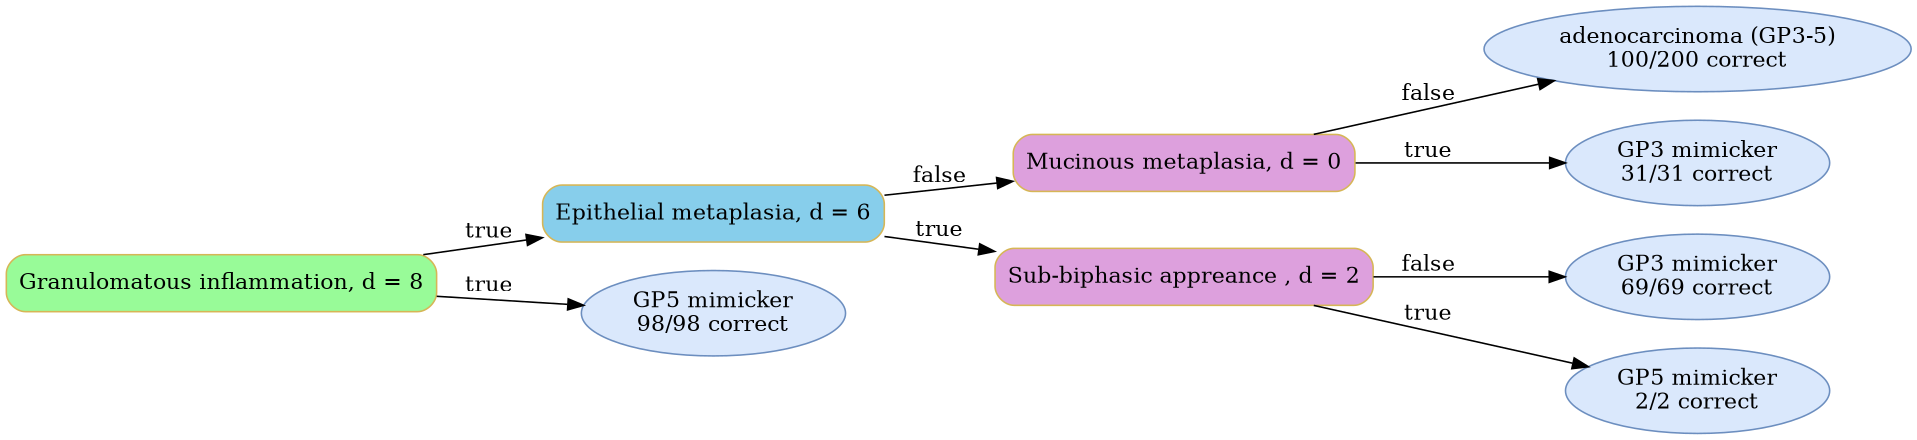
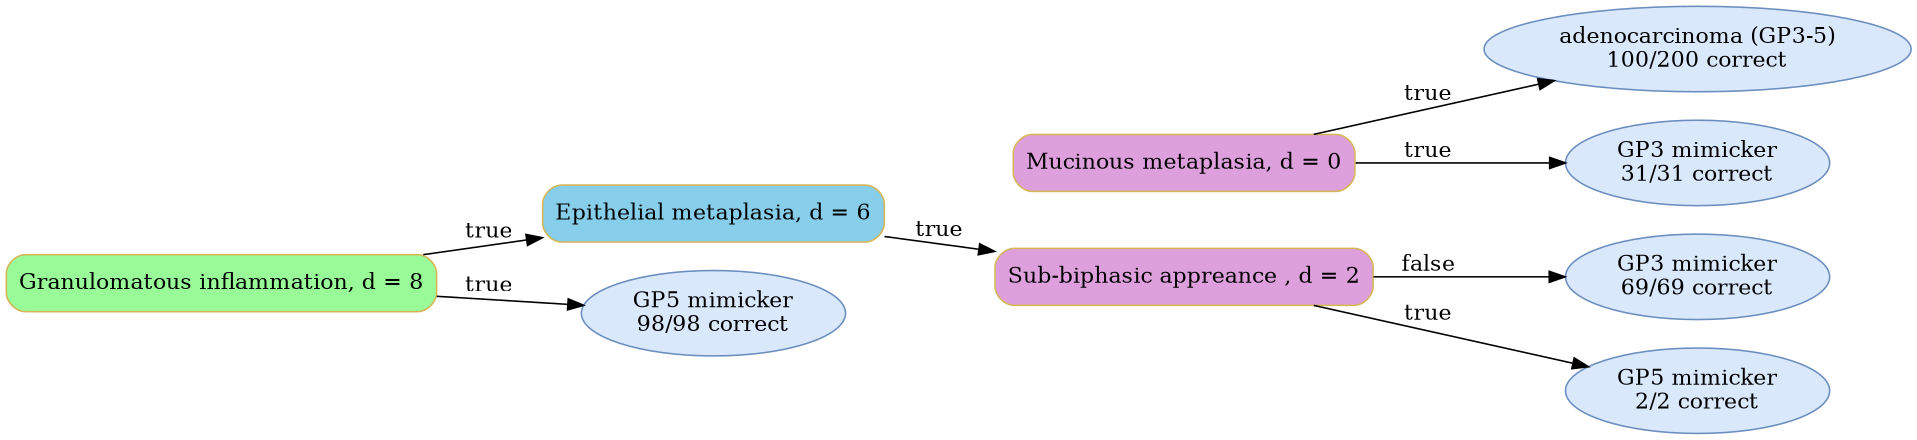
(1428, 94) -> (1428, 94)
(941, 189) -> none
